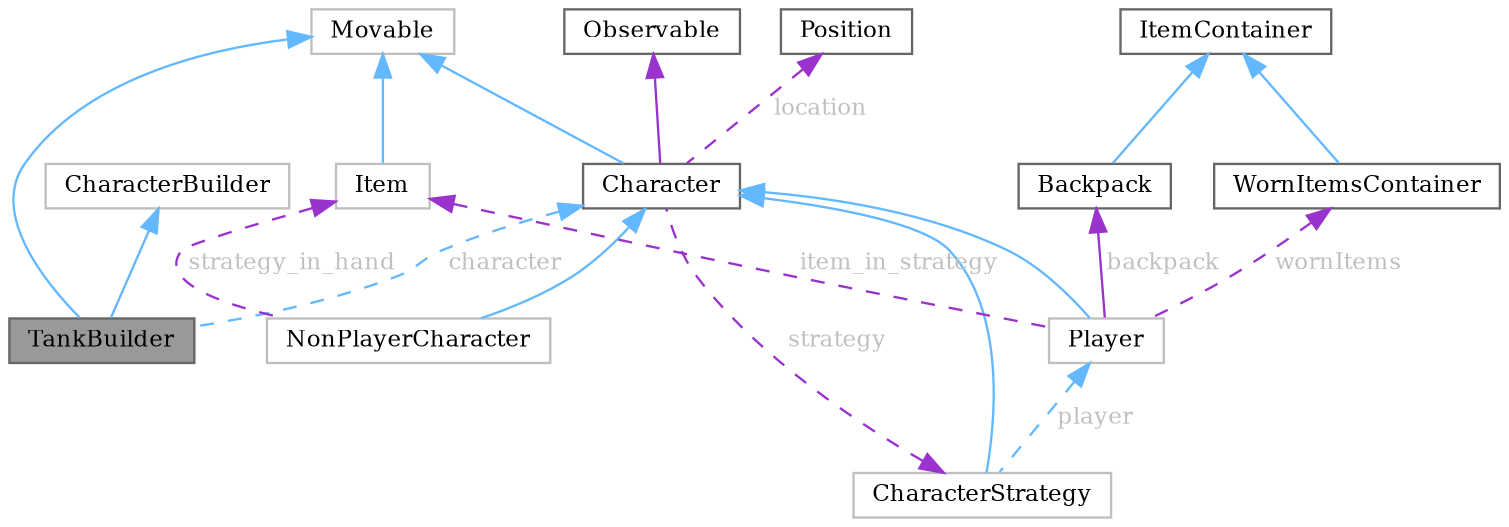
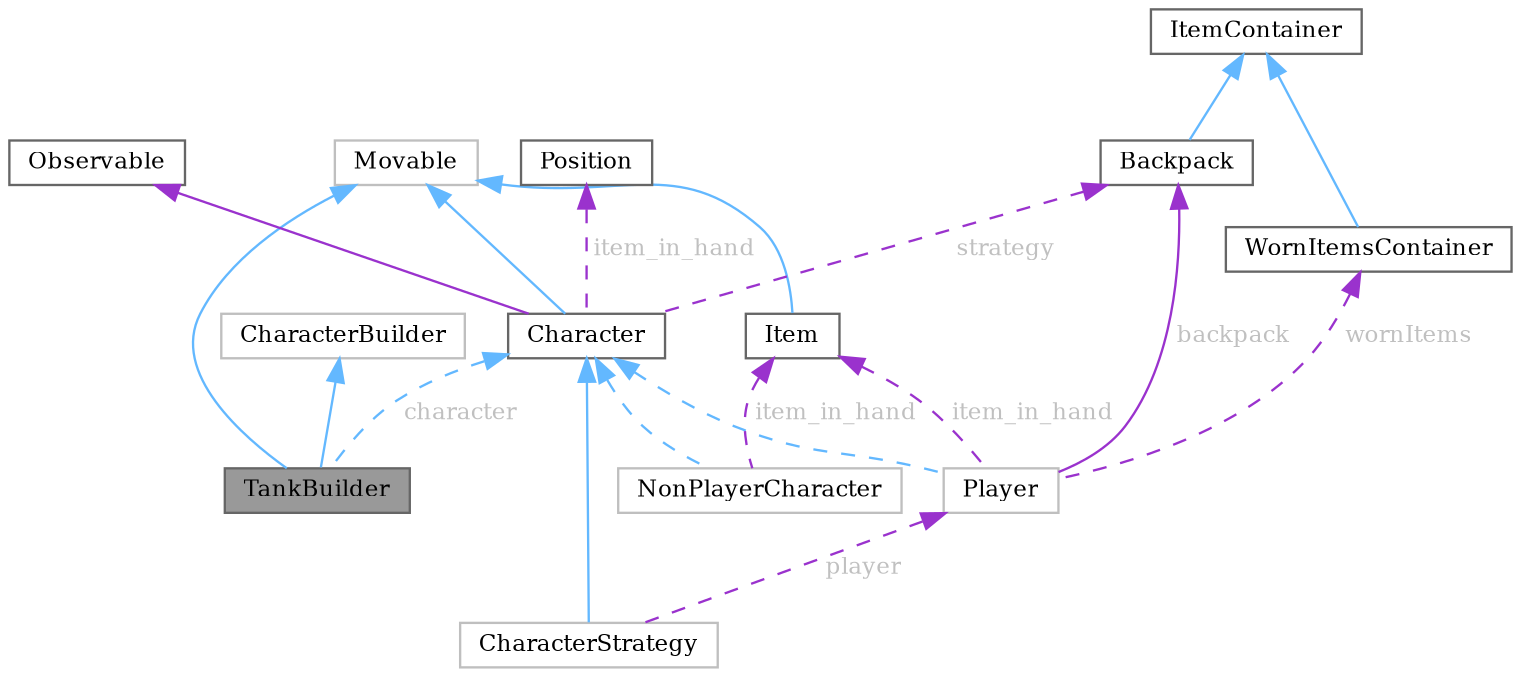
(817, 109) -> (672, 249)
(383, 186) -> (793, 336)
(940, 224) -> (782, 442)
(289, 263) -> (834, 413)
(896, 263) -> (1030, 413)
(561, 283) -> (650, 433)
(773, 355) -> (870, 253)
(1037, 427) -> (784, 572)
